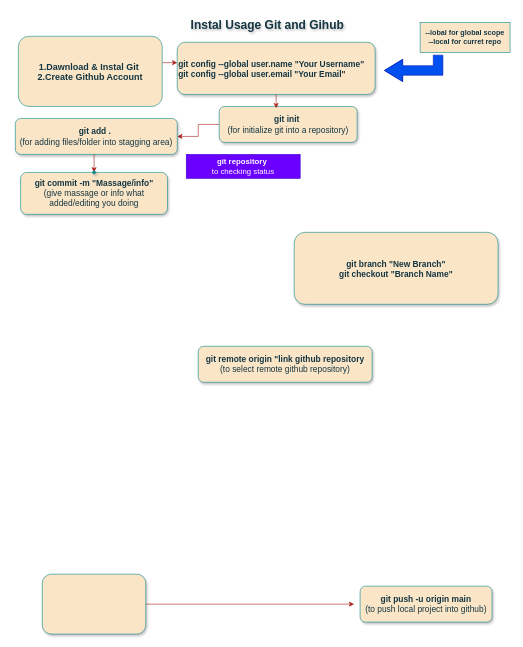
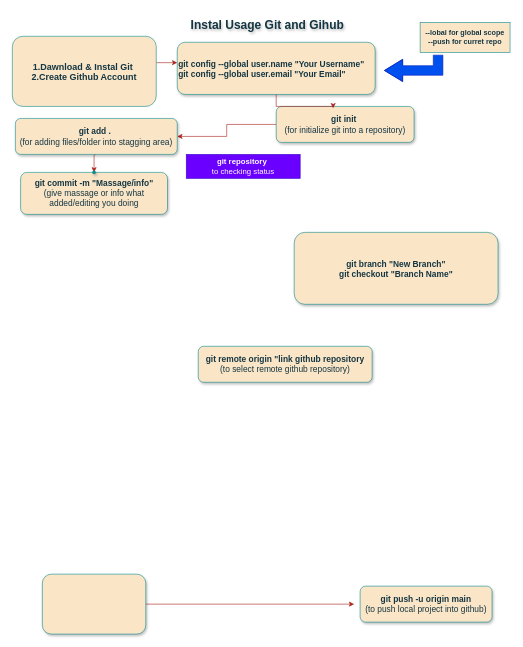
(465, 38) -> (465, 38)
(90, 71) -> (84, 71)
(288, 125) -> (345, 125)
